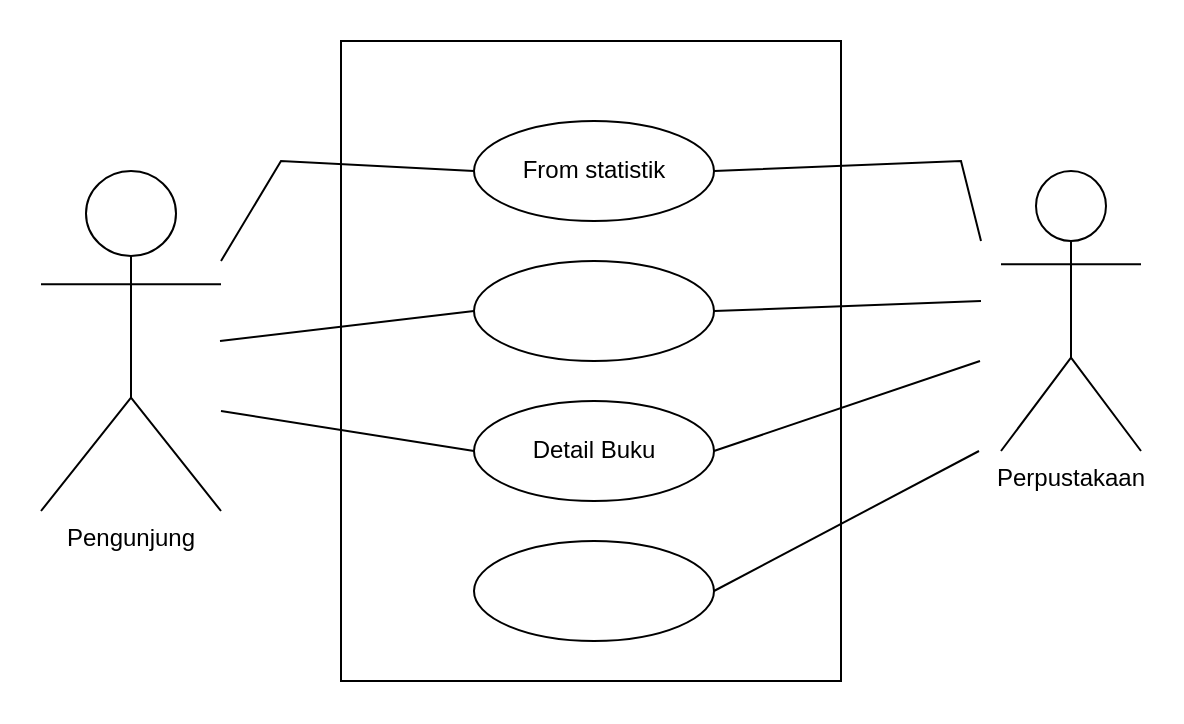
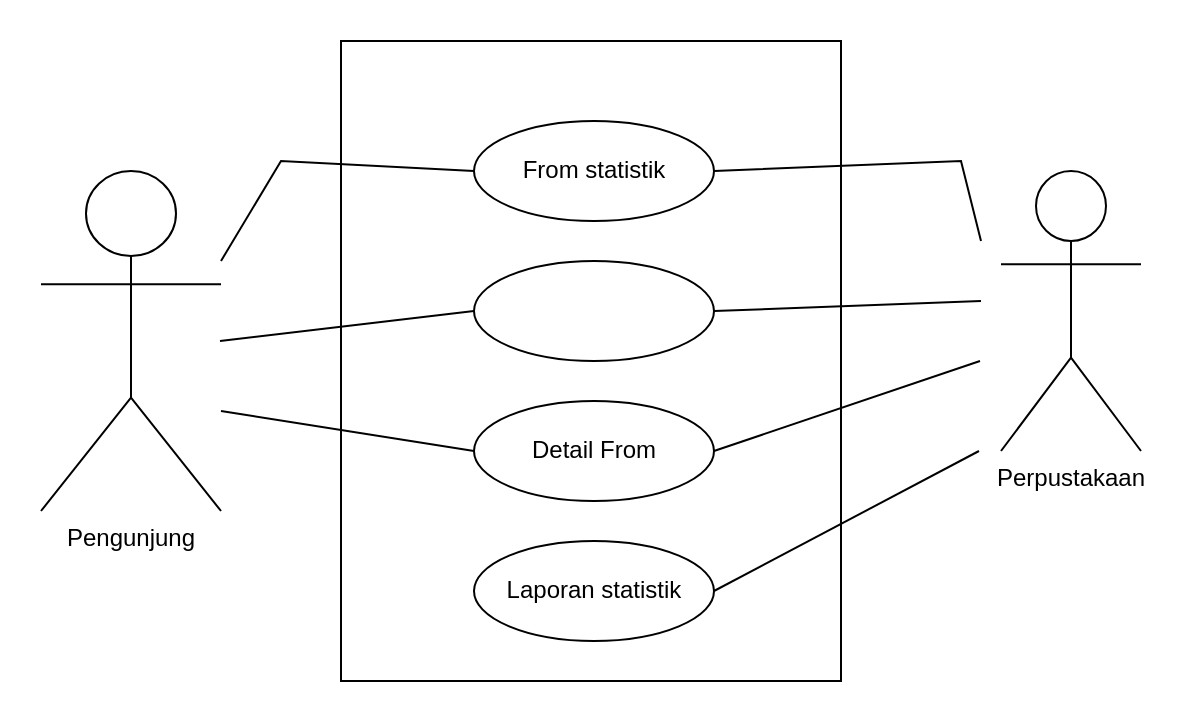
(595, 451) -> (595, 451)
none -> (594, 591)
